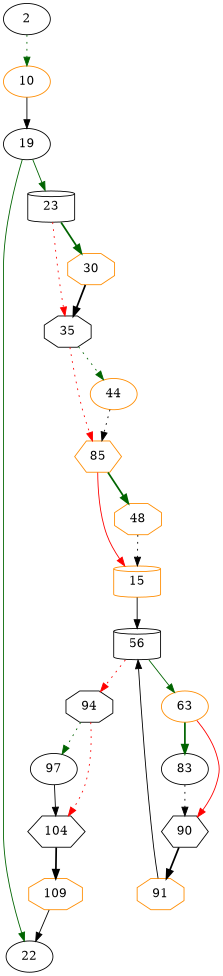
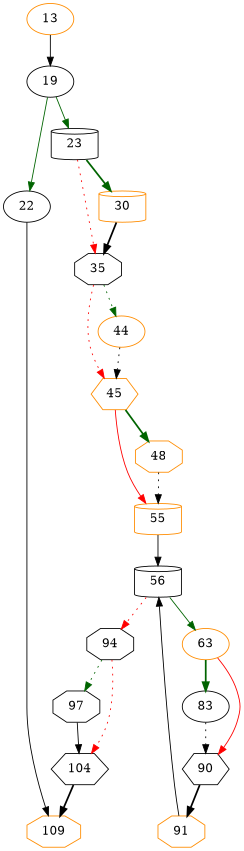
(27, 19) -> none
(27, 82) -> (50, 19)
(91, 269) -> (122, 207)
(98, 457) -> (115, 394)
(137, 582) -> (158, 519)
(54, 769) -> (76, 707)
(44, 922) -> (27, 516)
